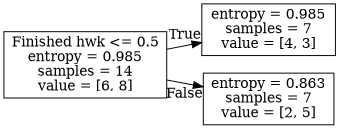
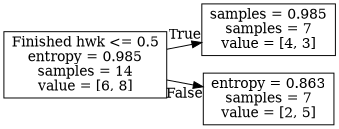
(269, 30) -> (269, 30)
